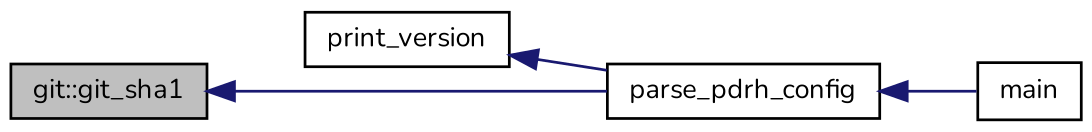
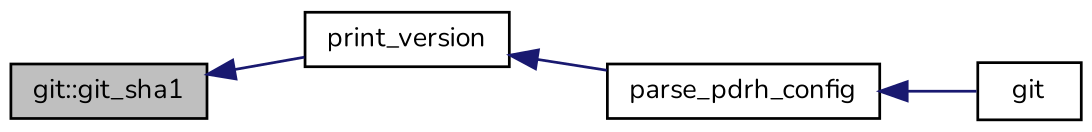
(421, 91) -> (269, 63)
(1030, 91) -> (1030, 91)
